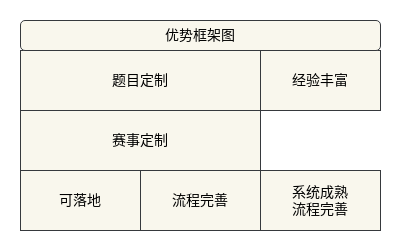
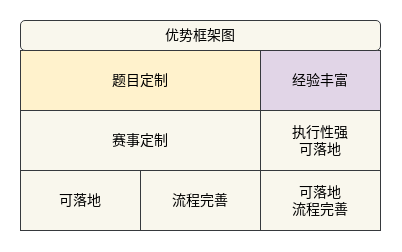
(141, 81) -> (141, 81)
(321, 81) -> (321, 81)
none -> (321, 141)
(321, 201) -> (321, 201)
